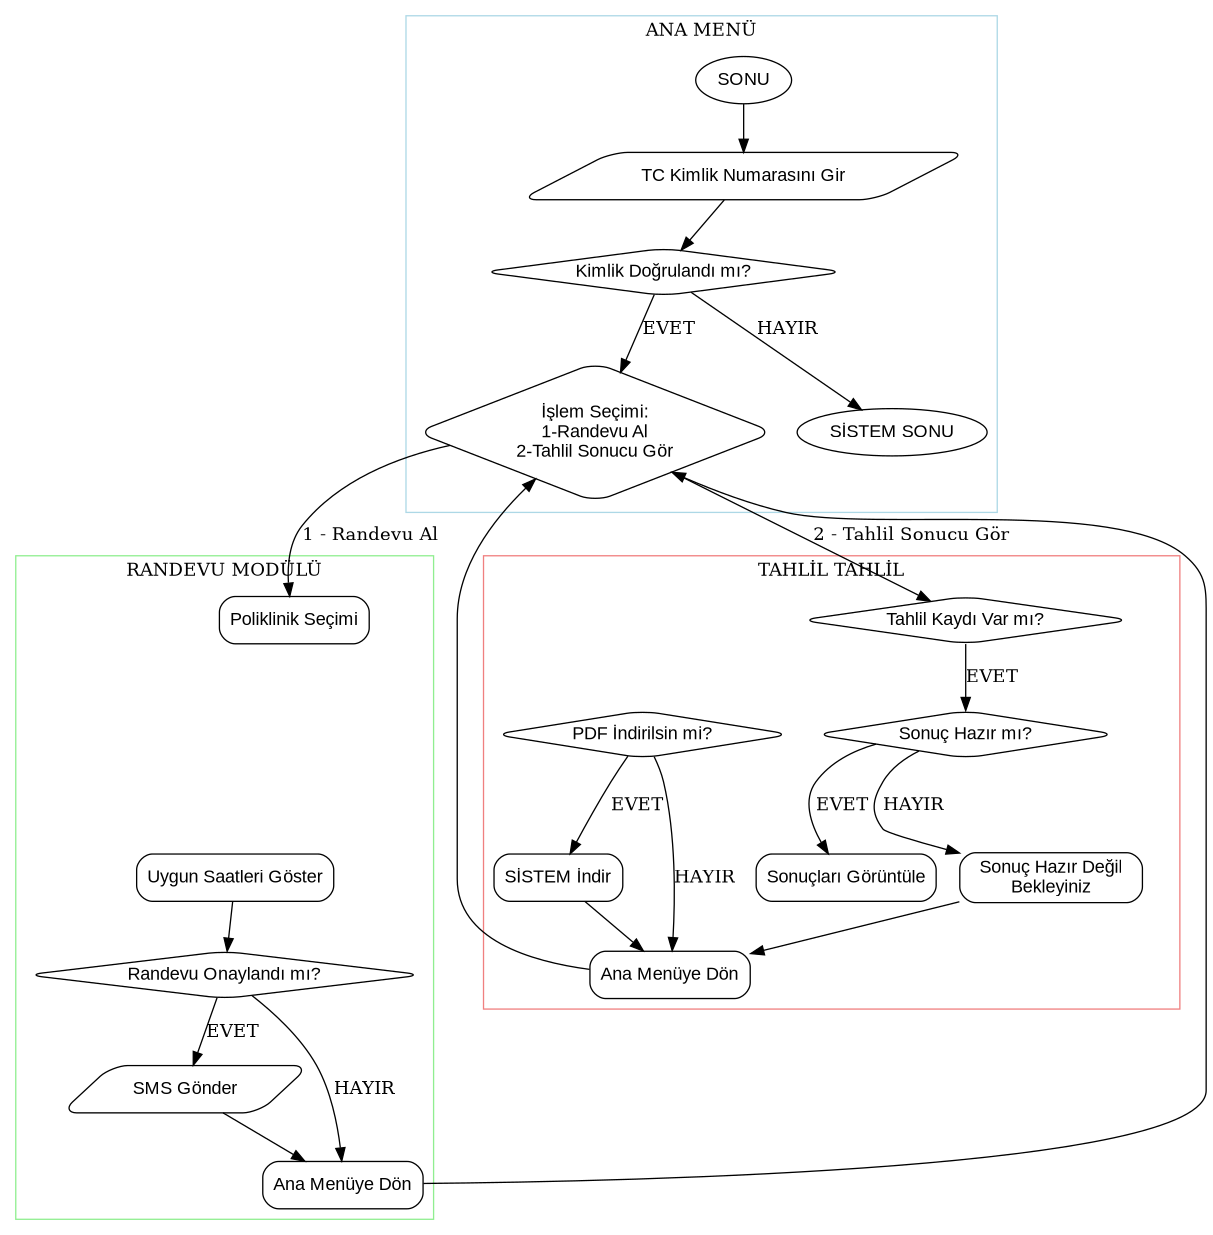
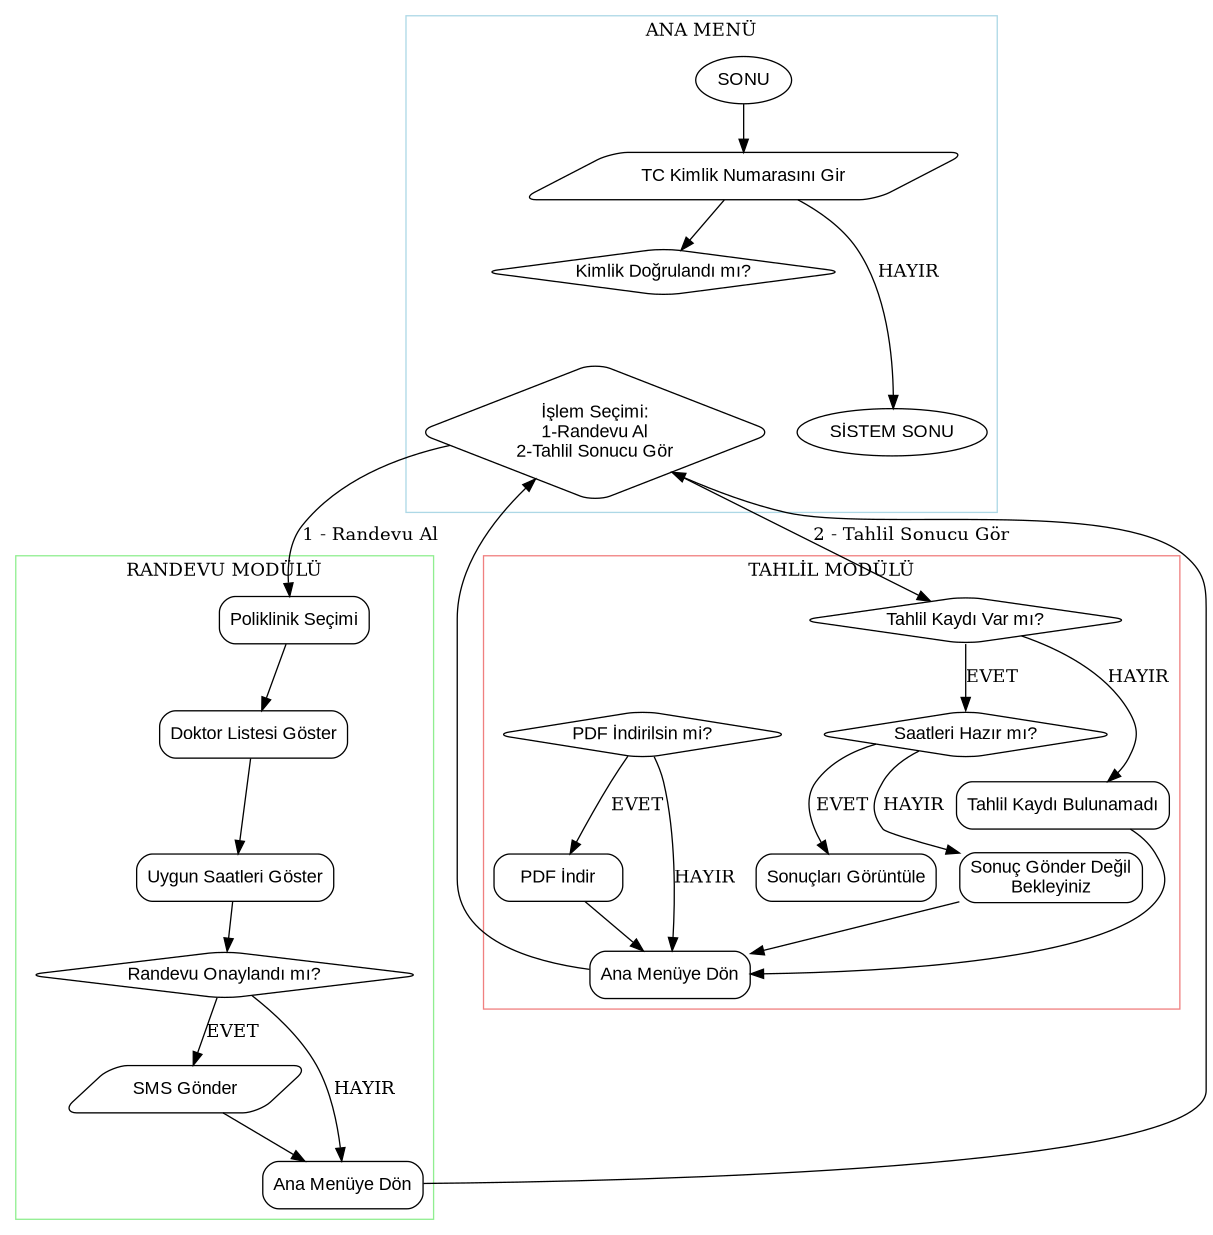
(640, 327) -> none
(771, 347) -> (874, 282)
(832, 571) -> (832, 571)
none -> (254, 734)
(966, 734) -> (966, 734)
none -> (1063, 805)
(558, 878) -> (558, 878)
(1051, 878) -> (1051, 878)
